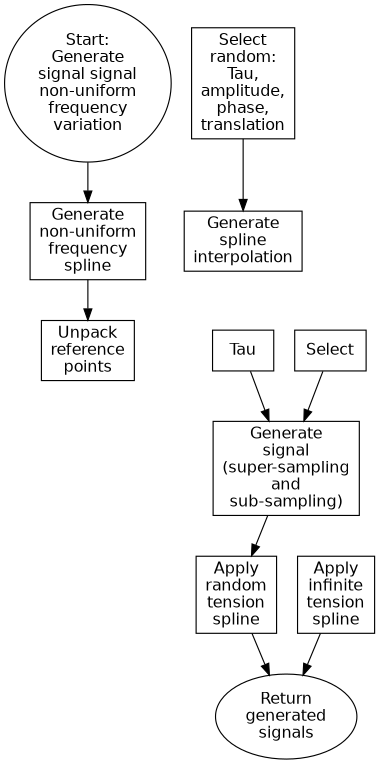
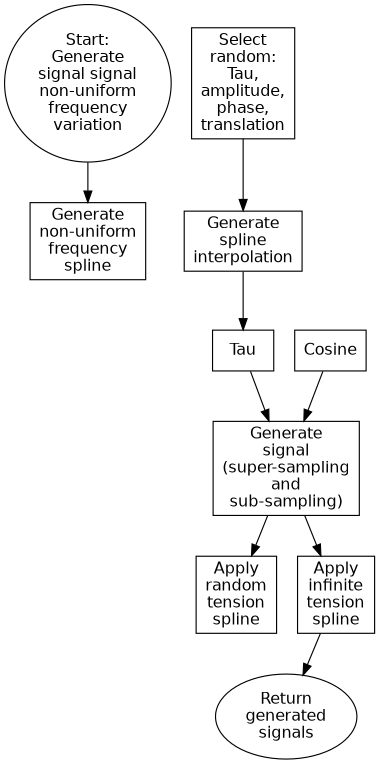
none -> (243, 295)
(88, 351) -> none
(330, 351) -> (330, 351)
none -> (311, 530)
(258, 649) -> none
